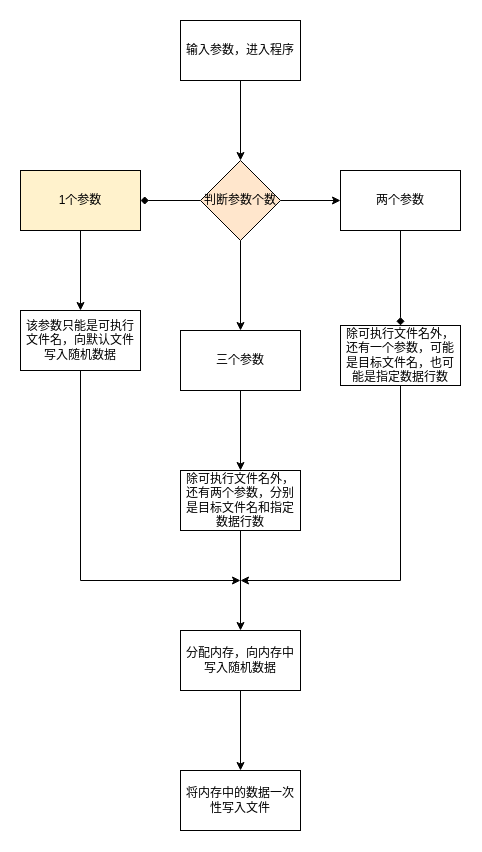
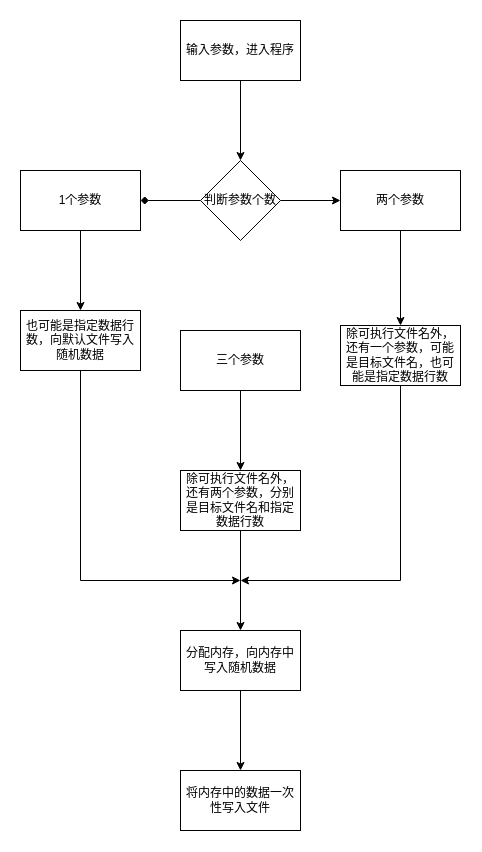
(81, 201) -> (81, 201)
(241, 201) -> (241, 201)
(241, 282) -> none
(401, 317) -> (401, 317)
(81, 341) -> (81, 341)
